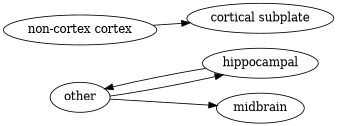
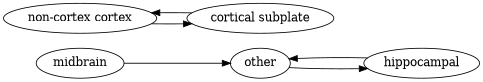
none -> (176, 13)
(159, 102) -> (173, 63)
